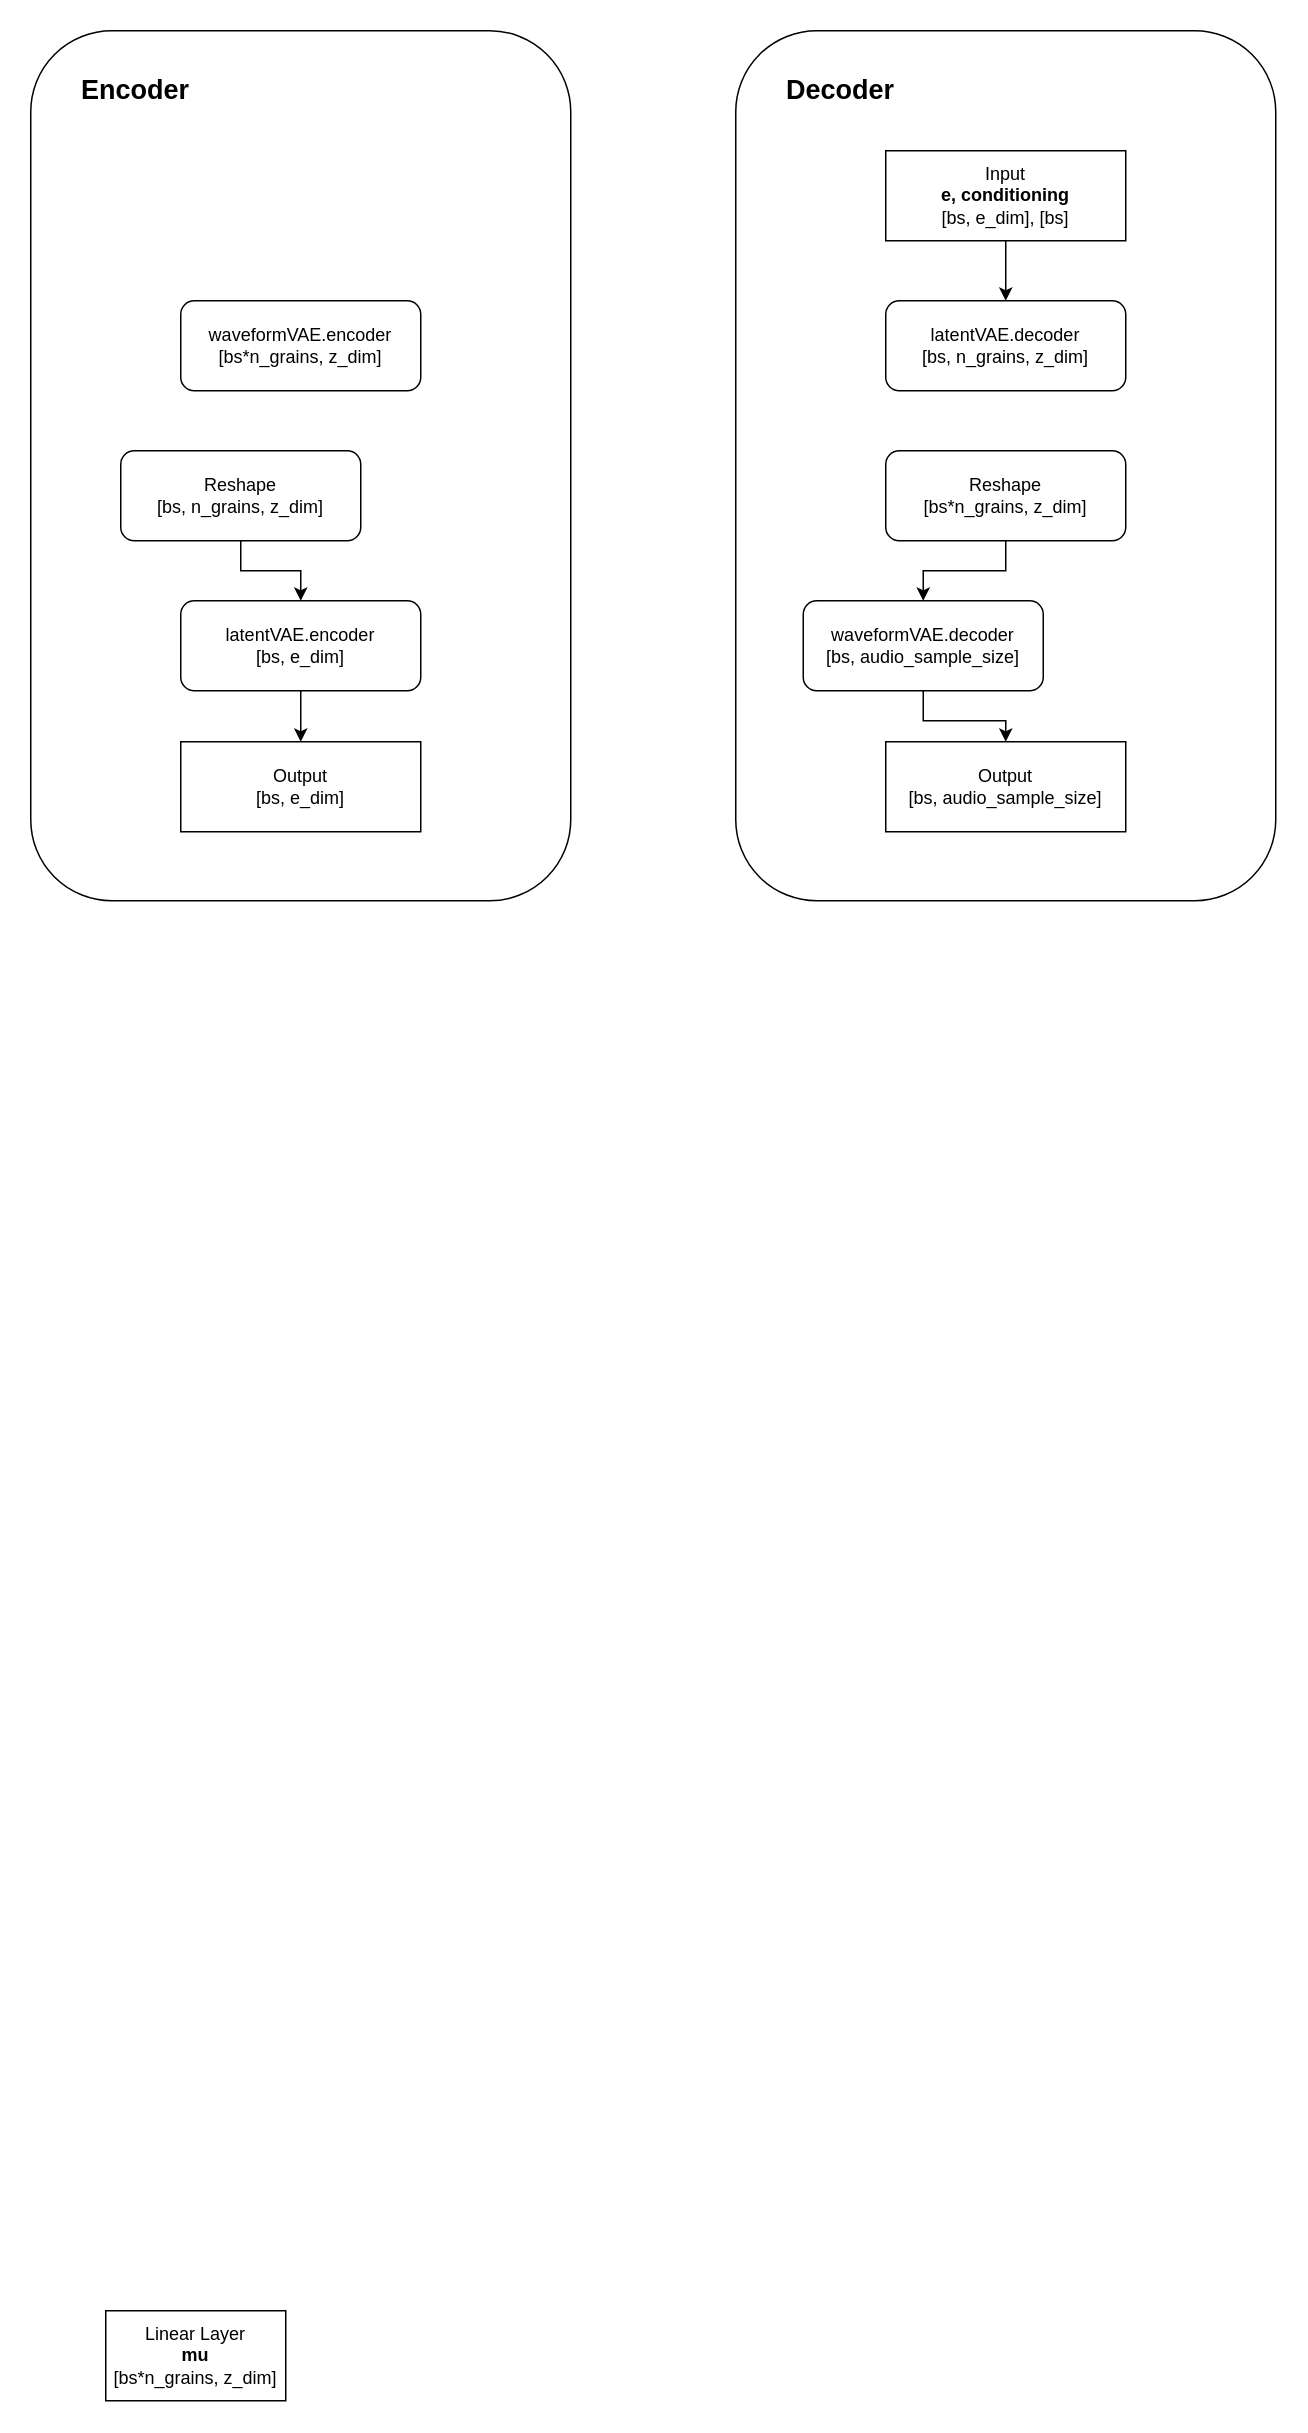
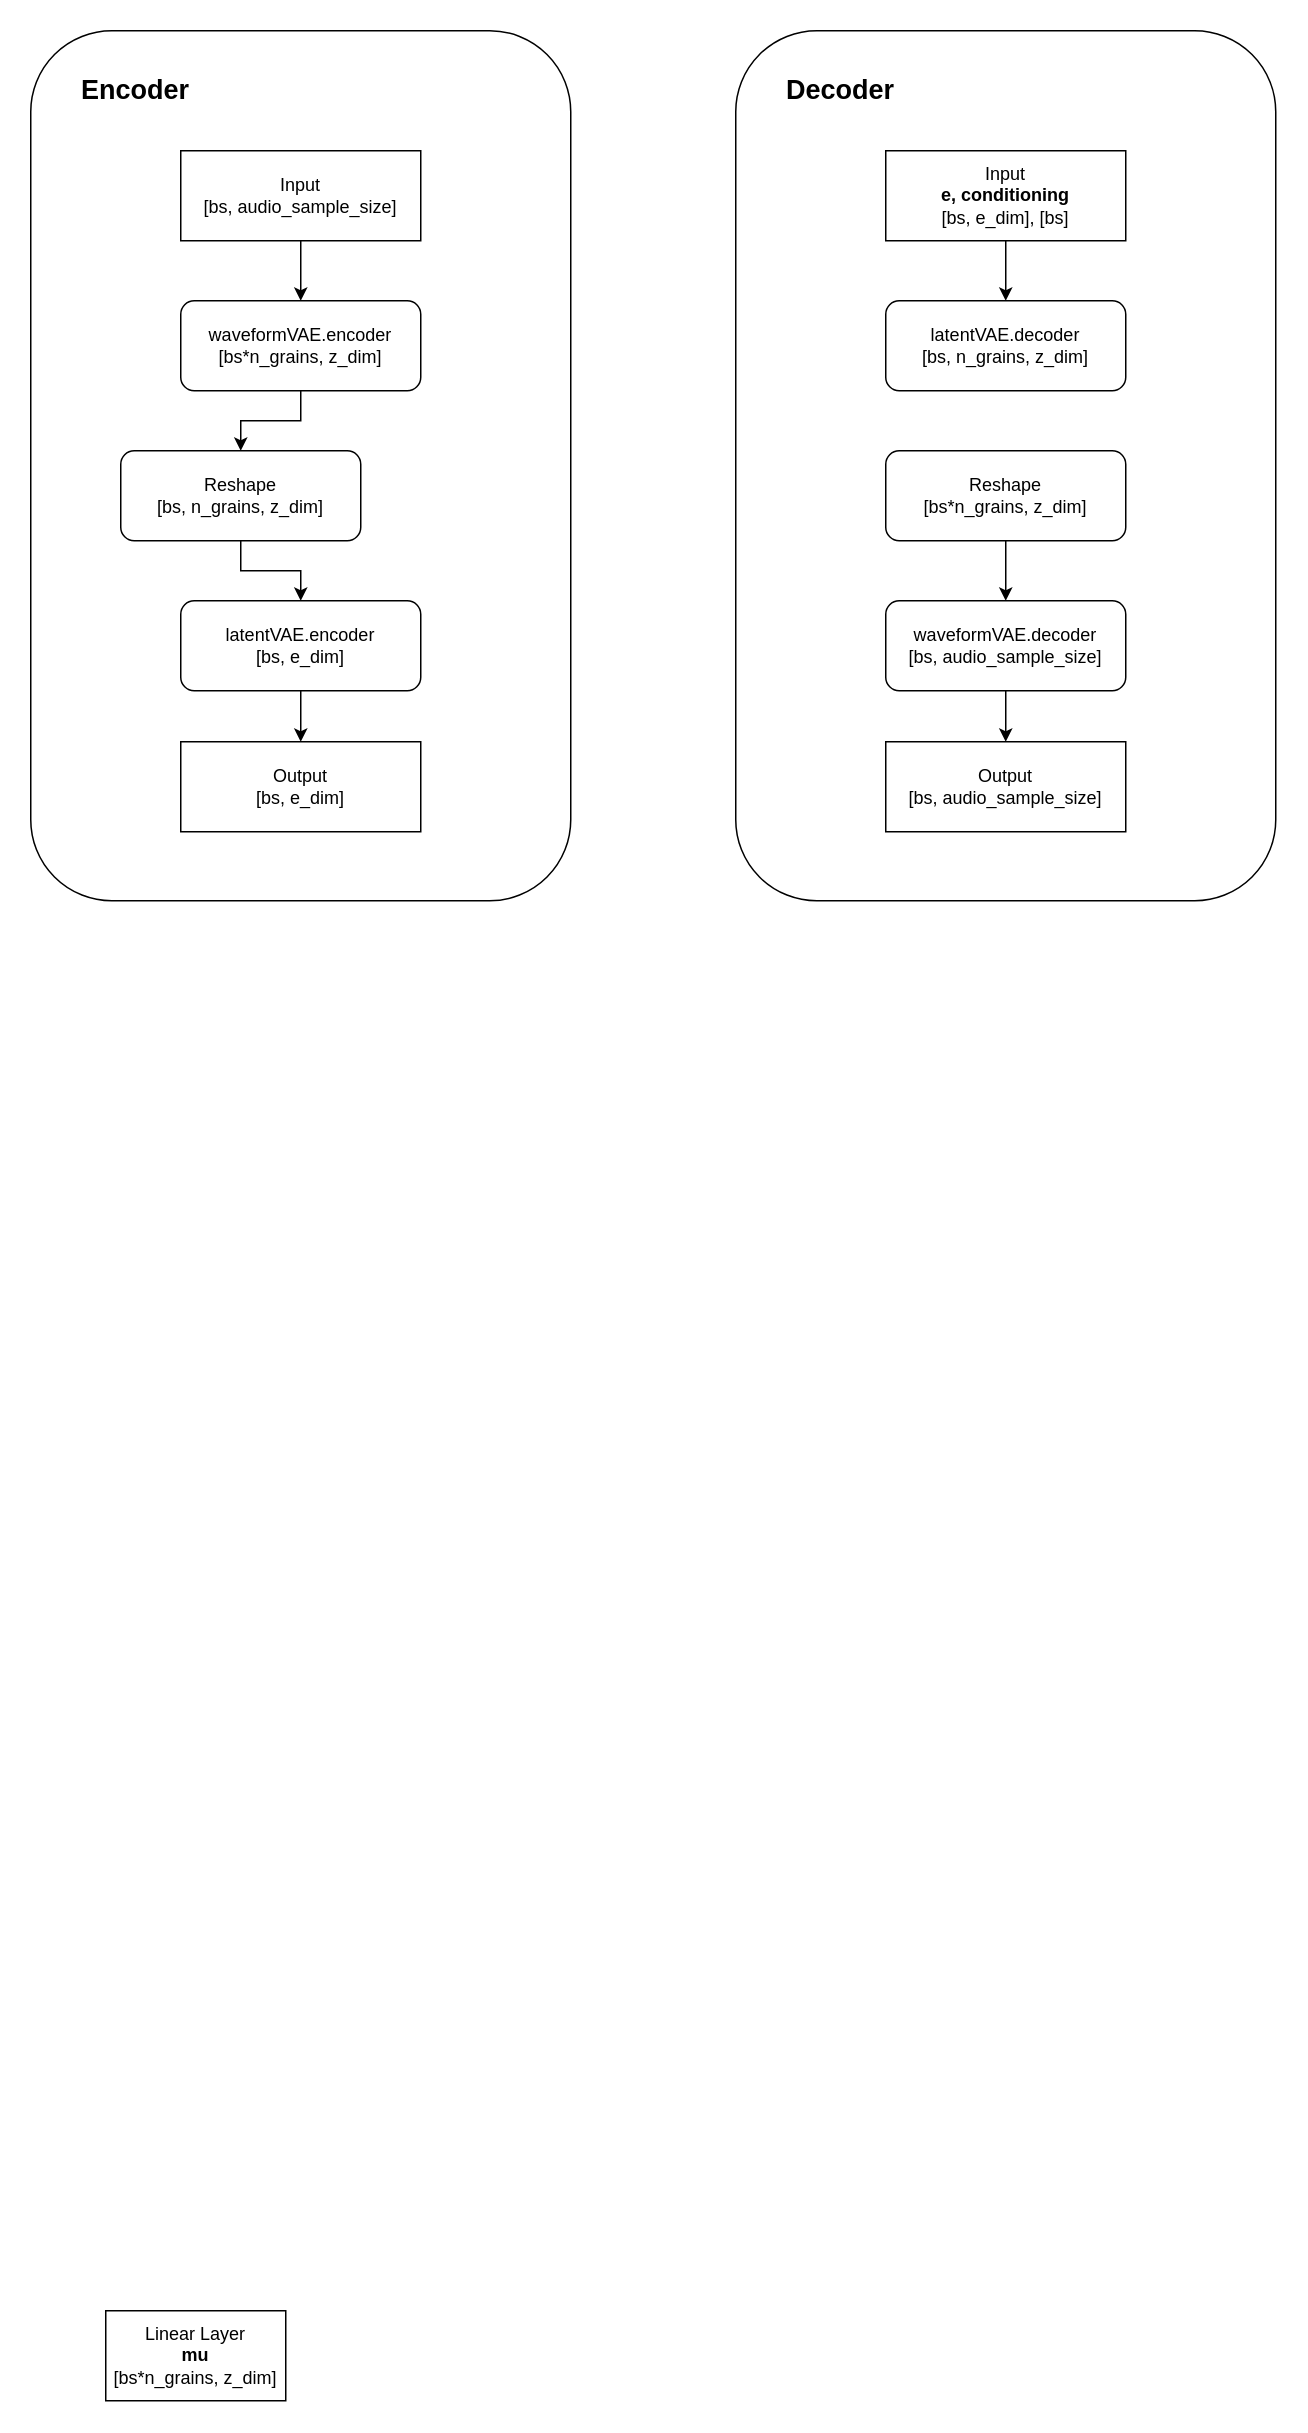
none -> (301, 196)
none -> (301, 266)
none -> (276, 421)
(923, 646) -> (1006, 646)
